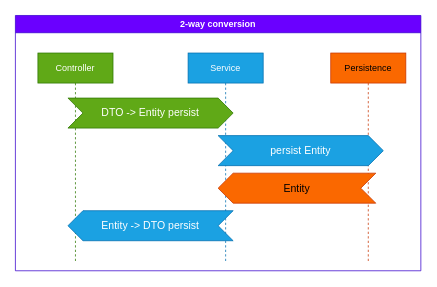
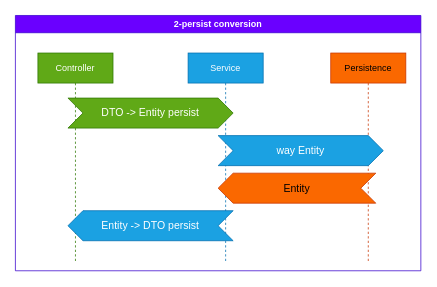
(218, 24) -> (218, 24)
(300, 150) -> (300, 150)
